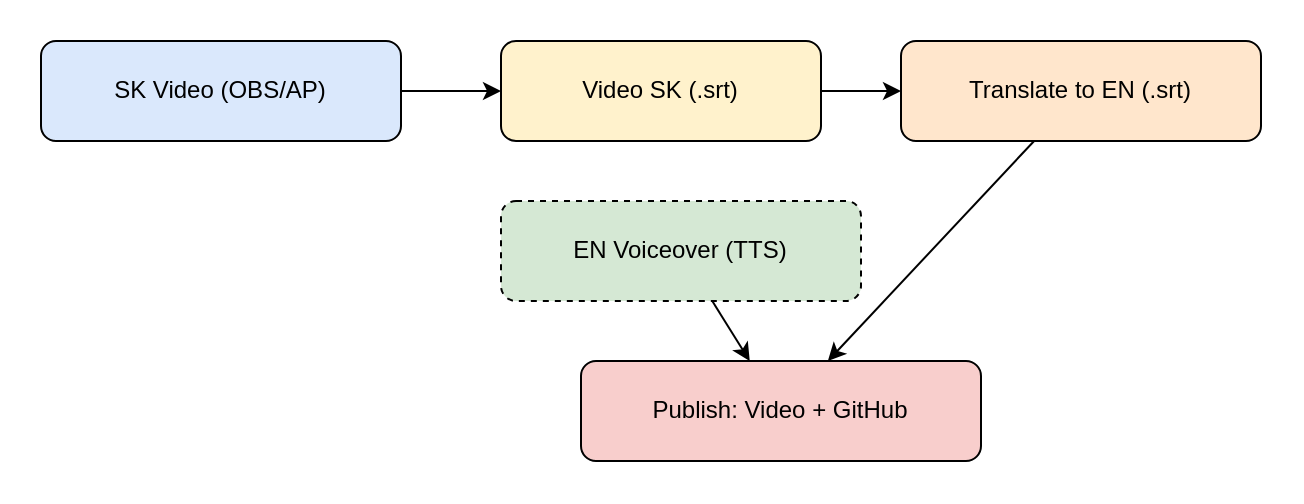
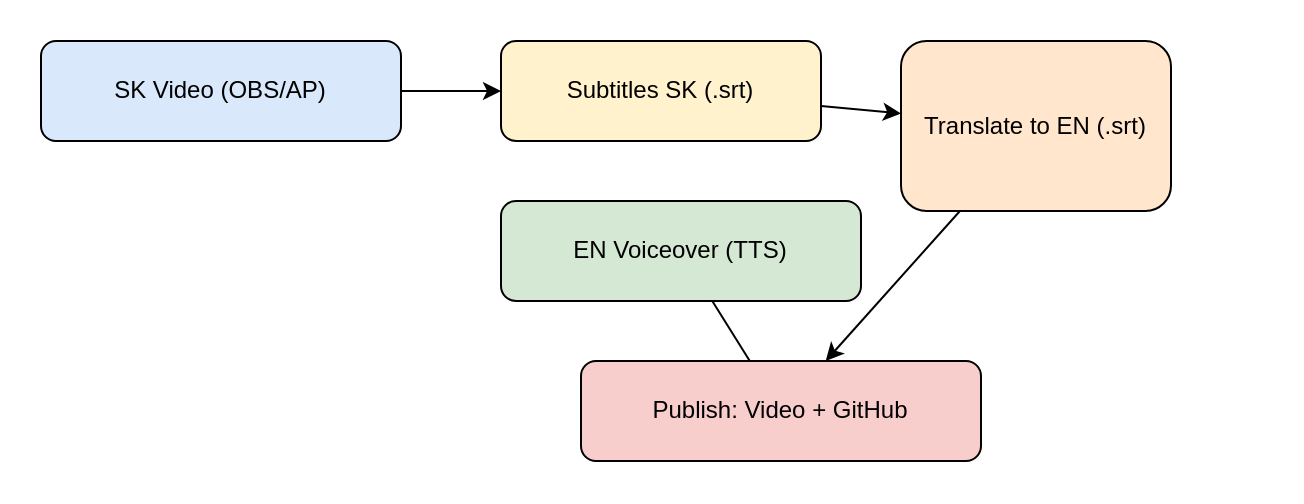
(661, 91) -> (661, 91)
(1081, 91) -> (1036, 126)
(681, 251) -> (681, 251)
(742, 349) -> (744, 352)
